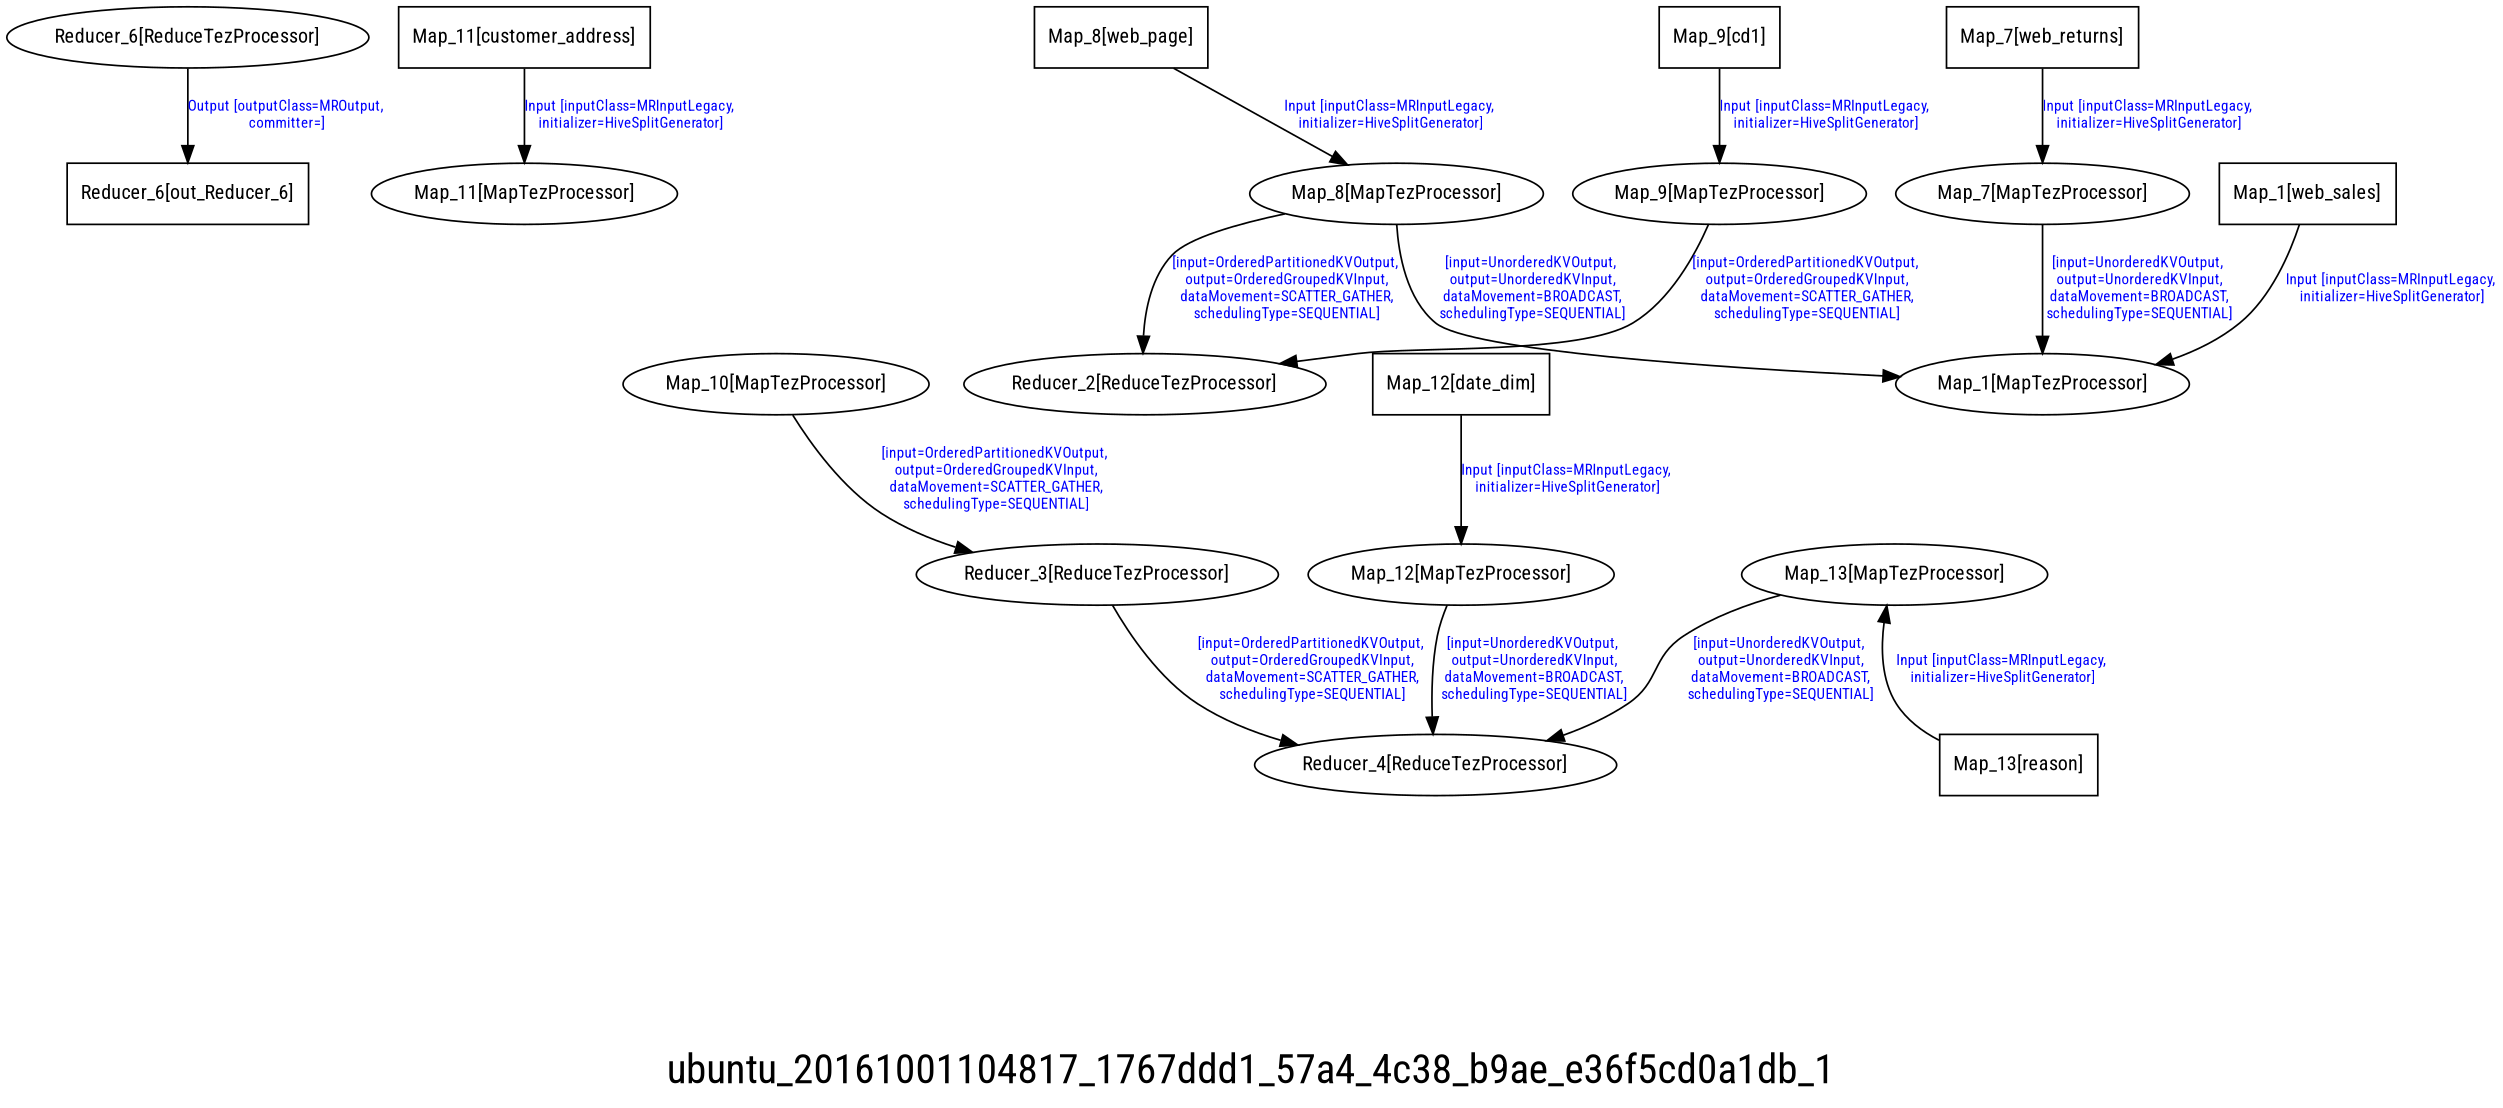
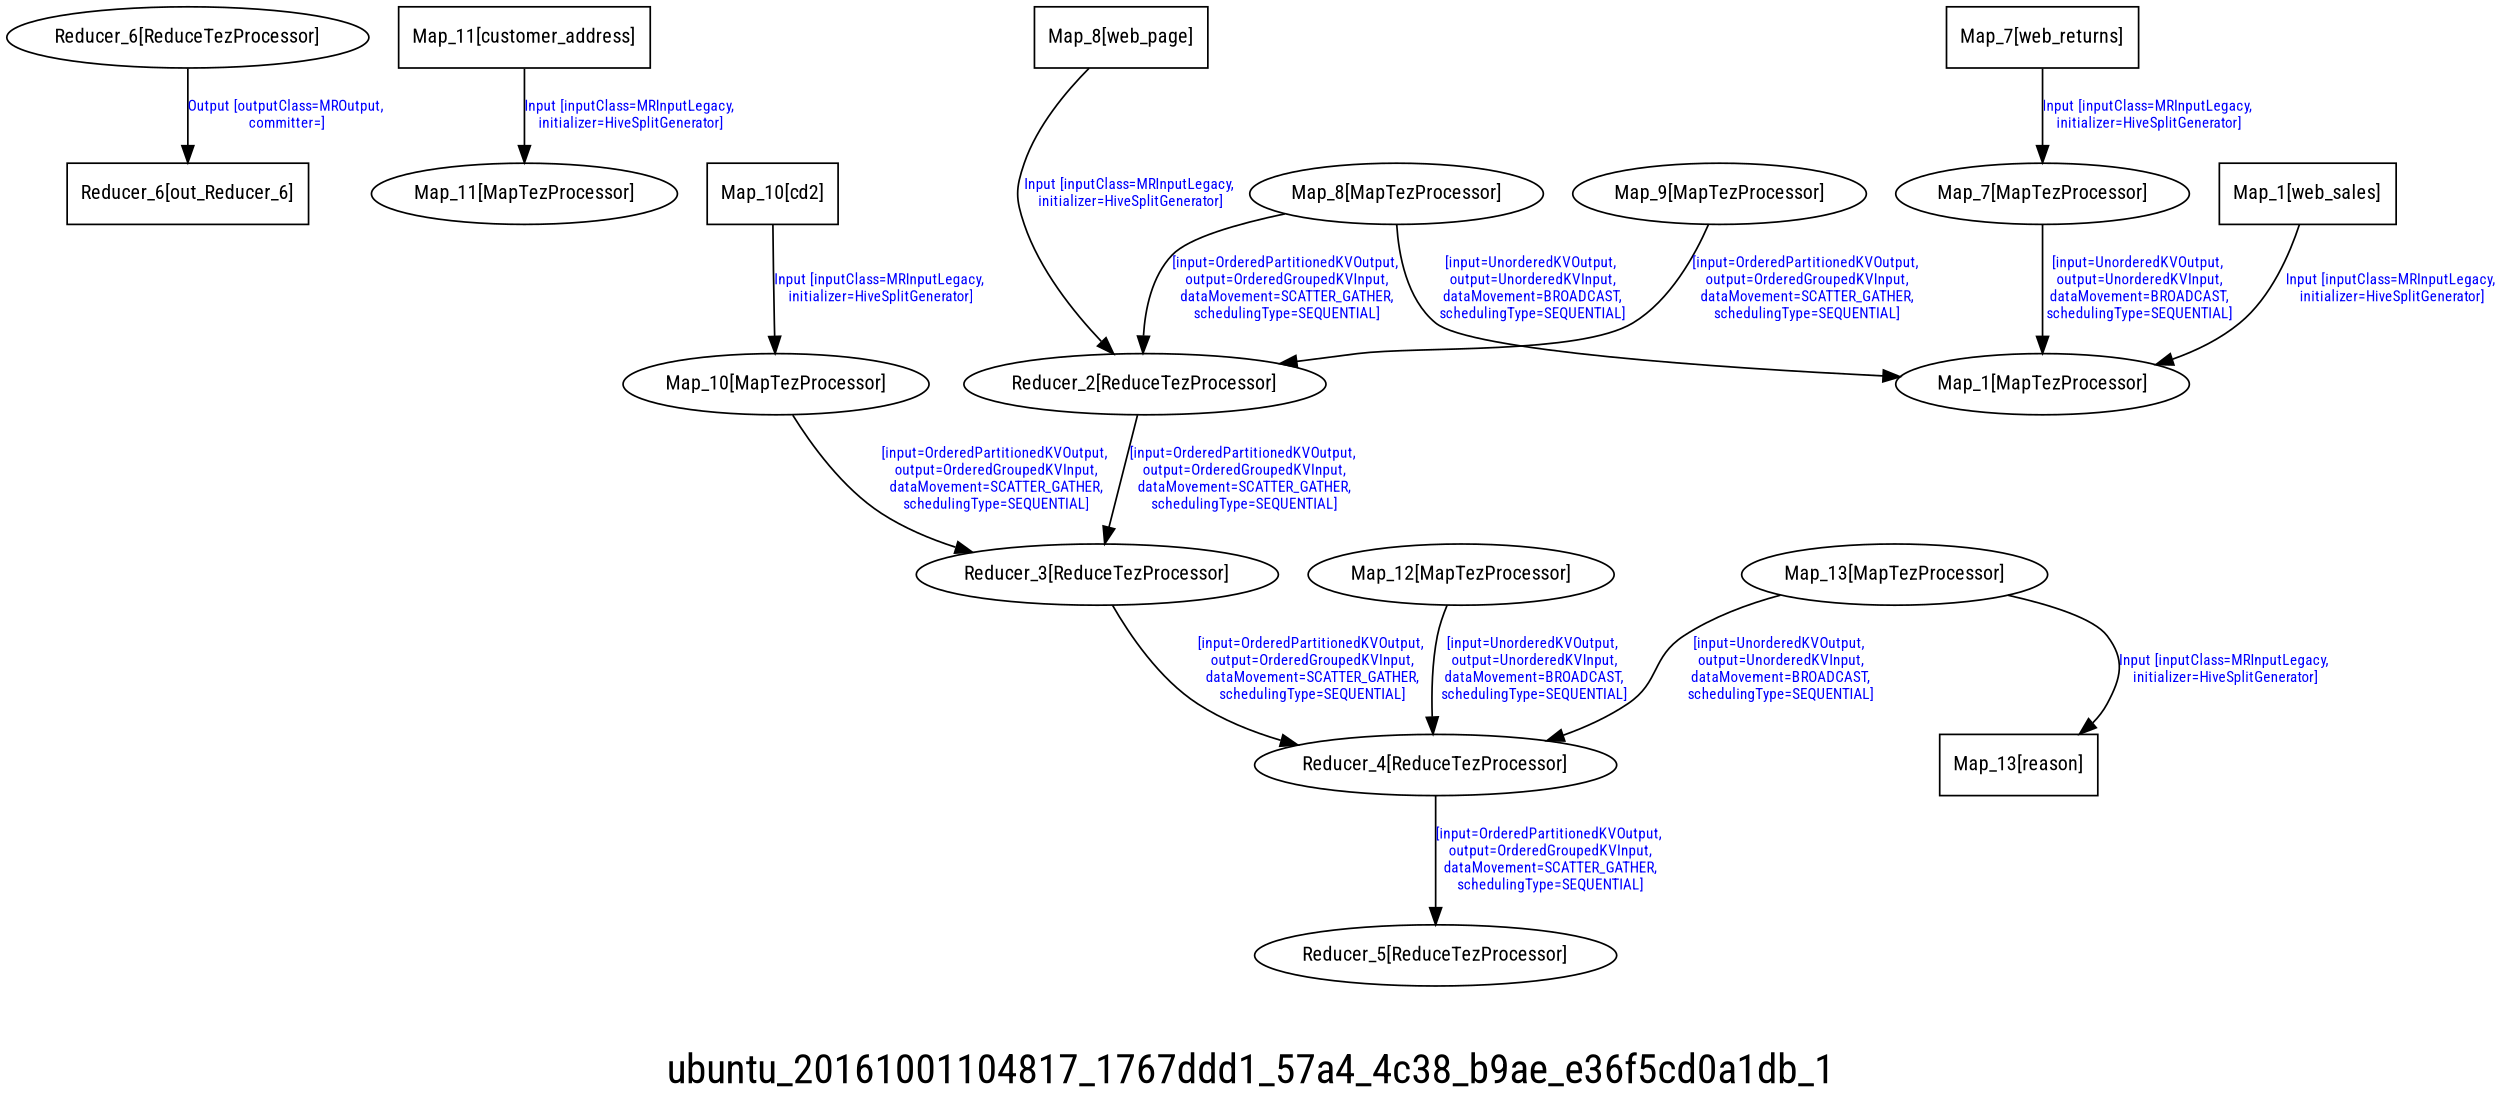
(1720, 37) -> none
(1253, 112) -> (1019, 206)
none -> (773, 194)
(1461, 384) -> none
none -> (1123, 471)
(1890, 692) -> (2103, 632)
none -> (1436, 955)
